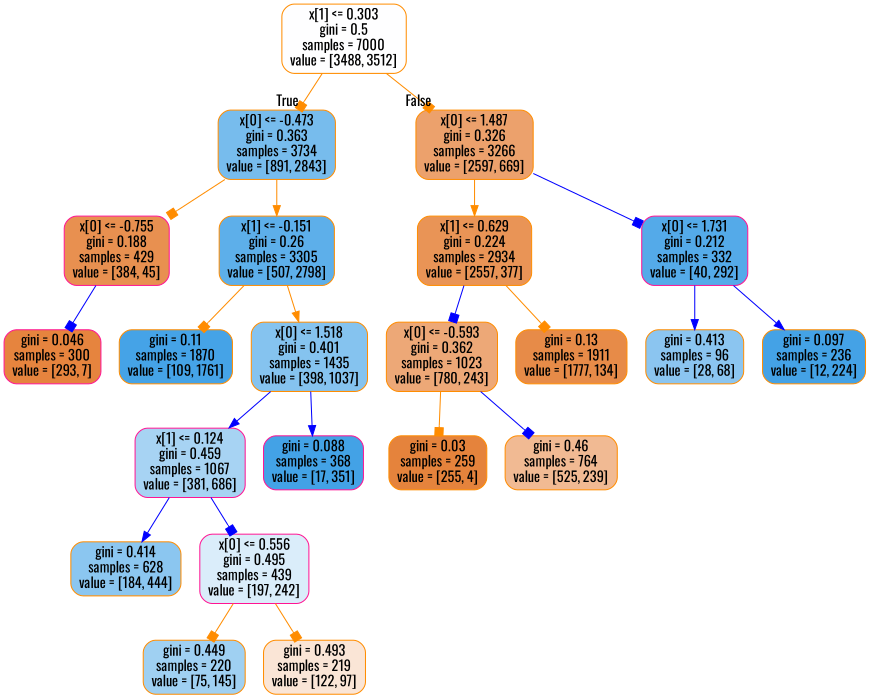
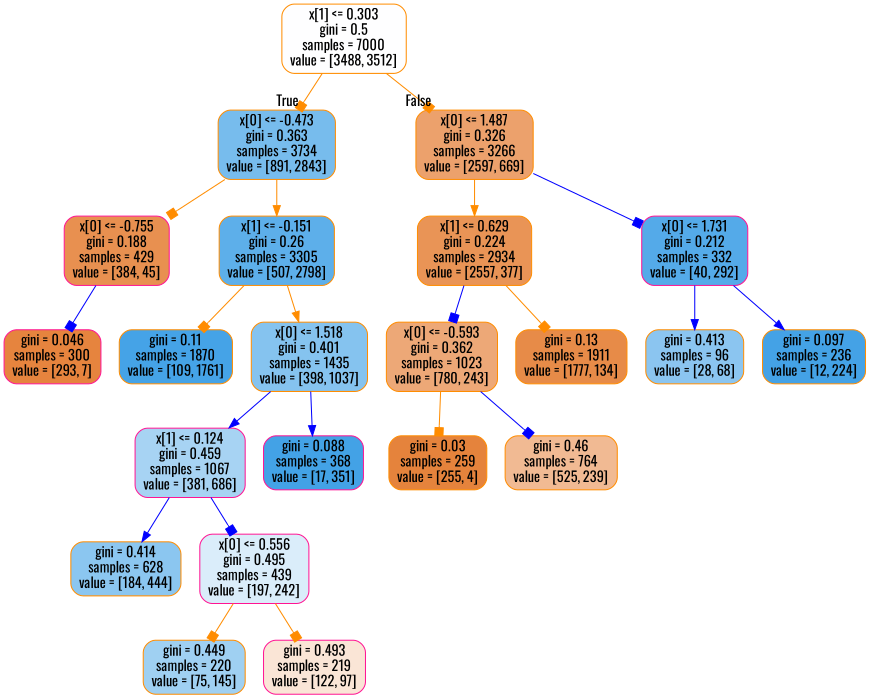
(314, 667) -> (314, 667)
